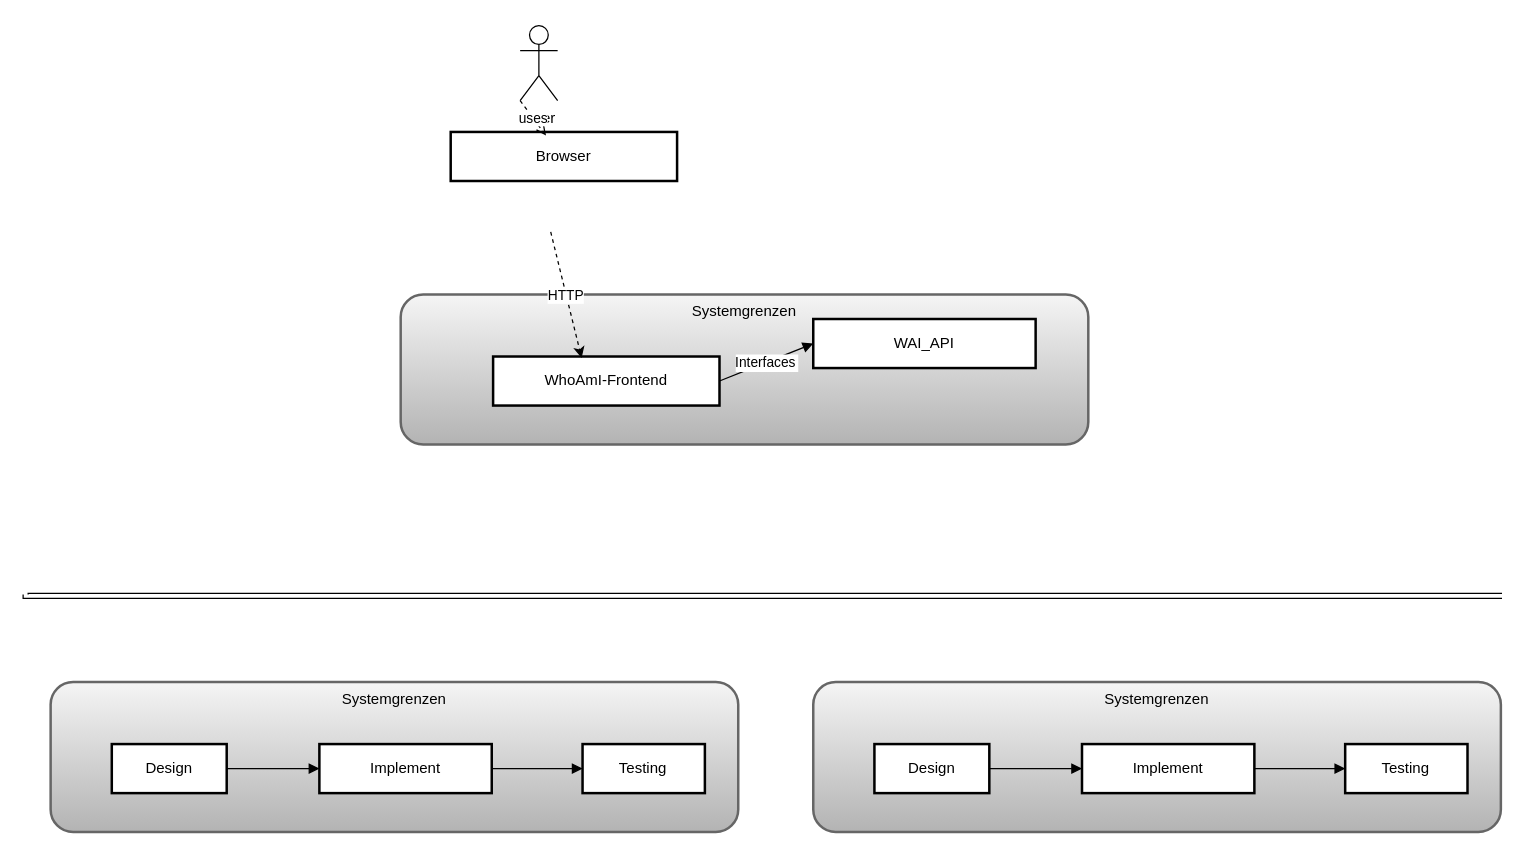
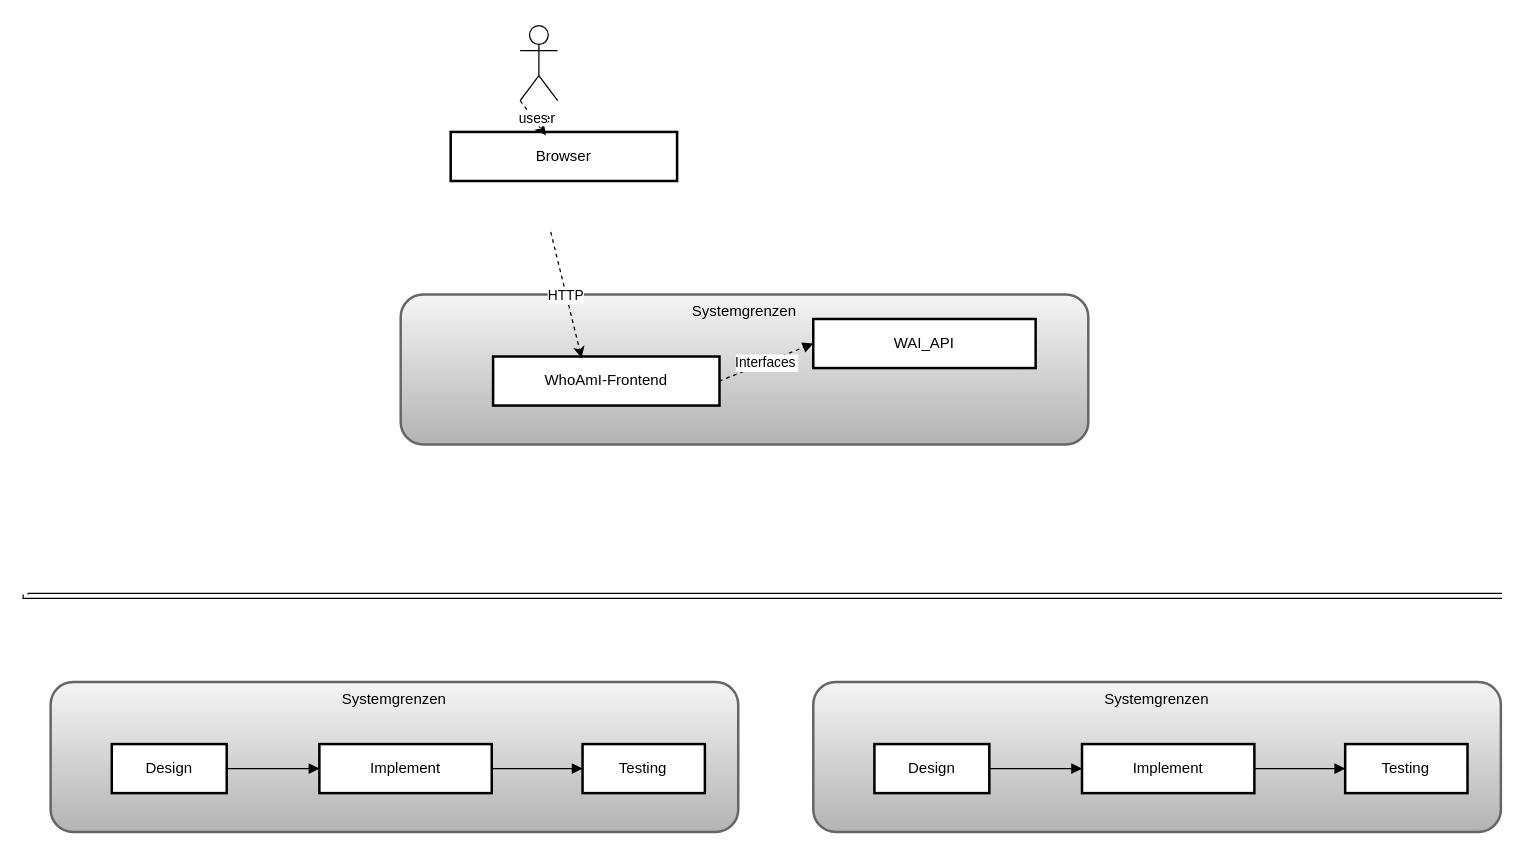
(541, 129) -> (540, 127)
(732, 376) -> (732, 376)
